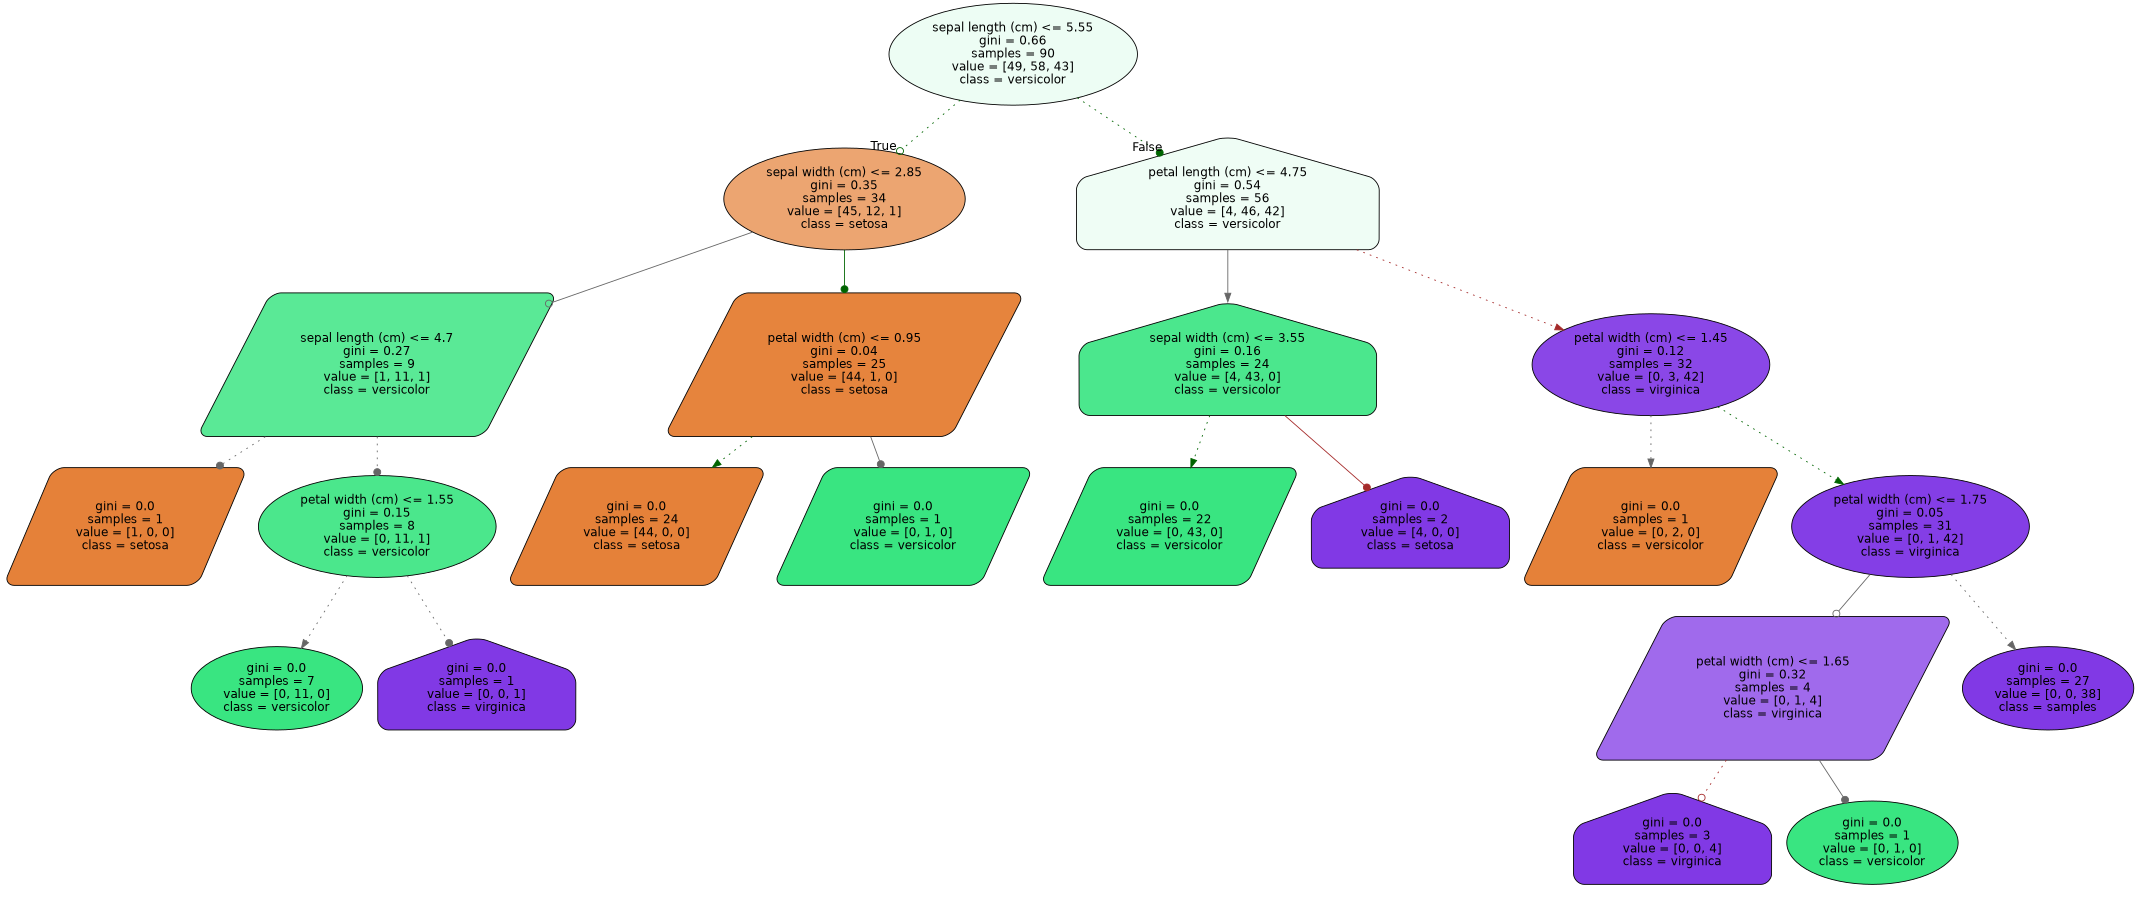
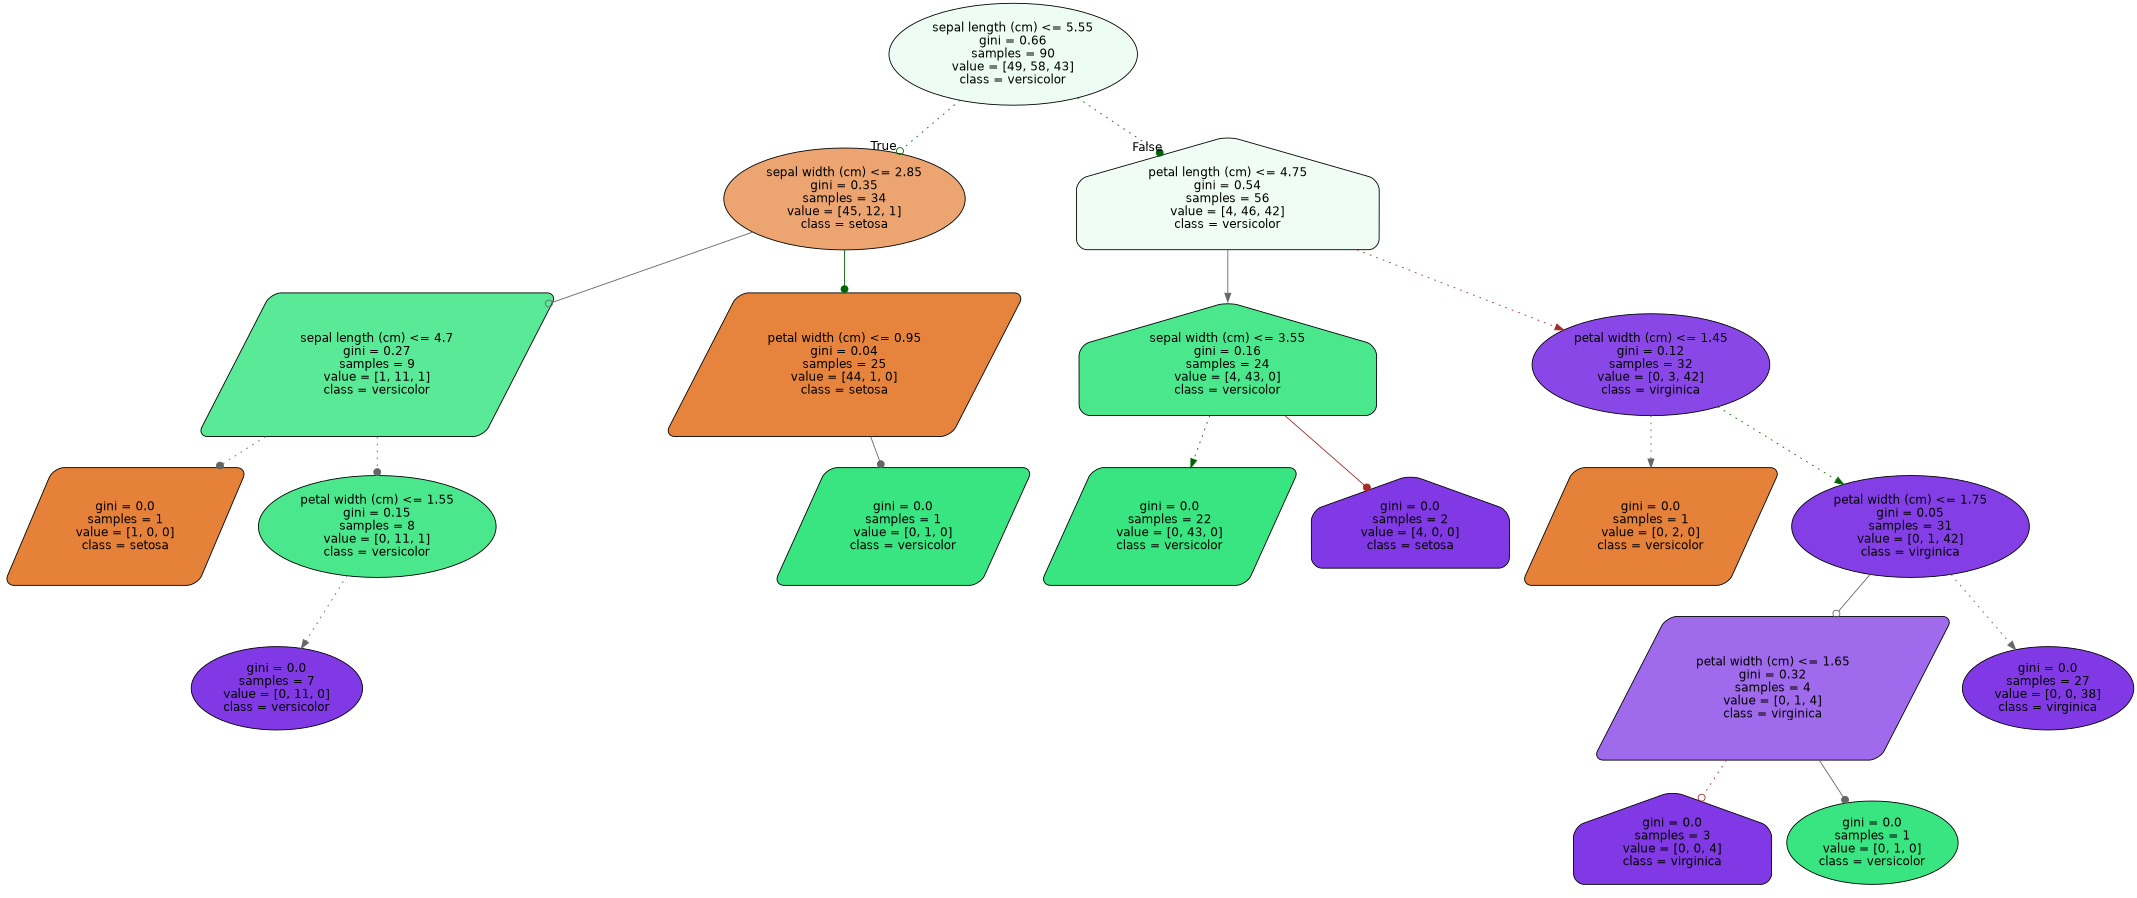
(637, 526) -> none
(277, 688) -> (277, 688)
(477, 688) -> none
(2048, 688) -> (2048, 688)
